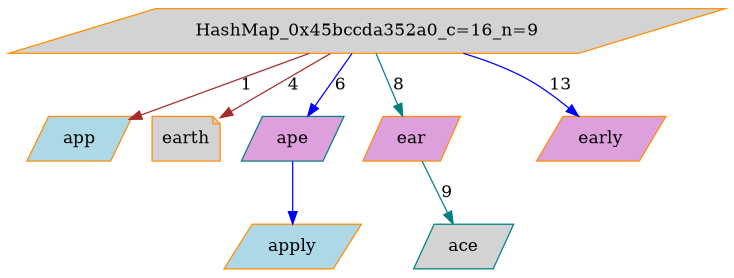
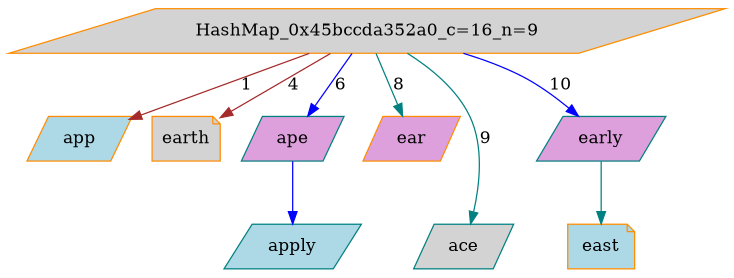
(561, 85) -> (561, 85)
(601, 139) -> (601, 139)
(435, 187) -> (471, 120)
(293, 247) -> (293, 247)
none -> (601, 247)
